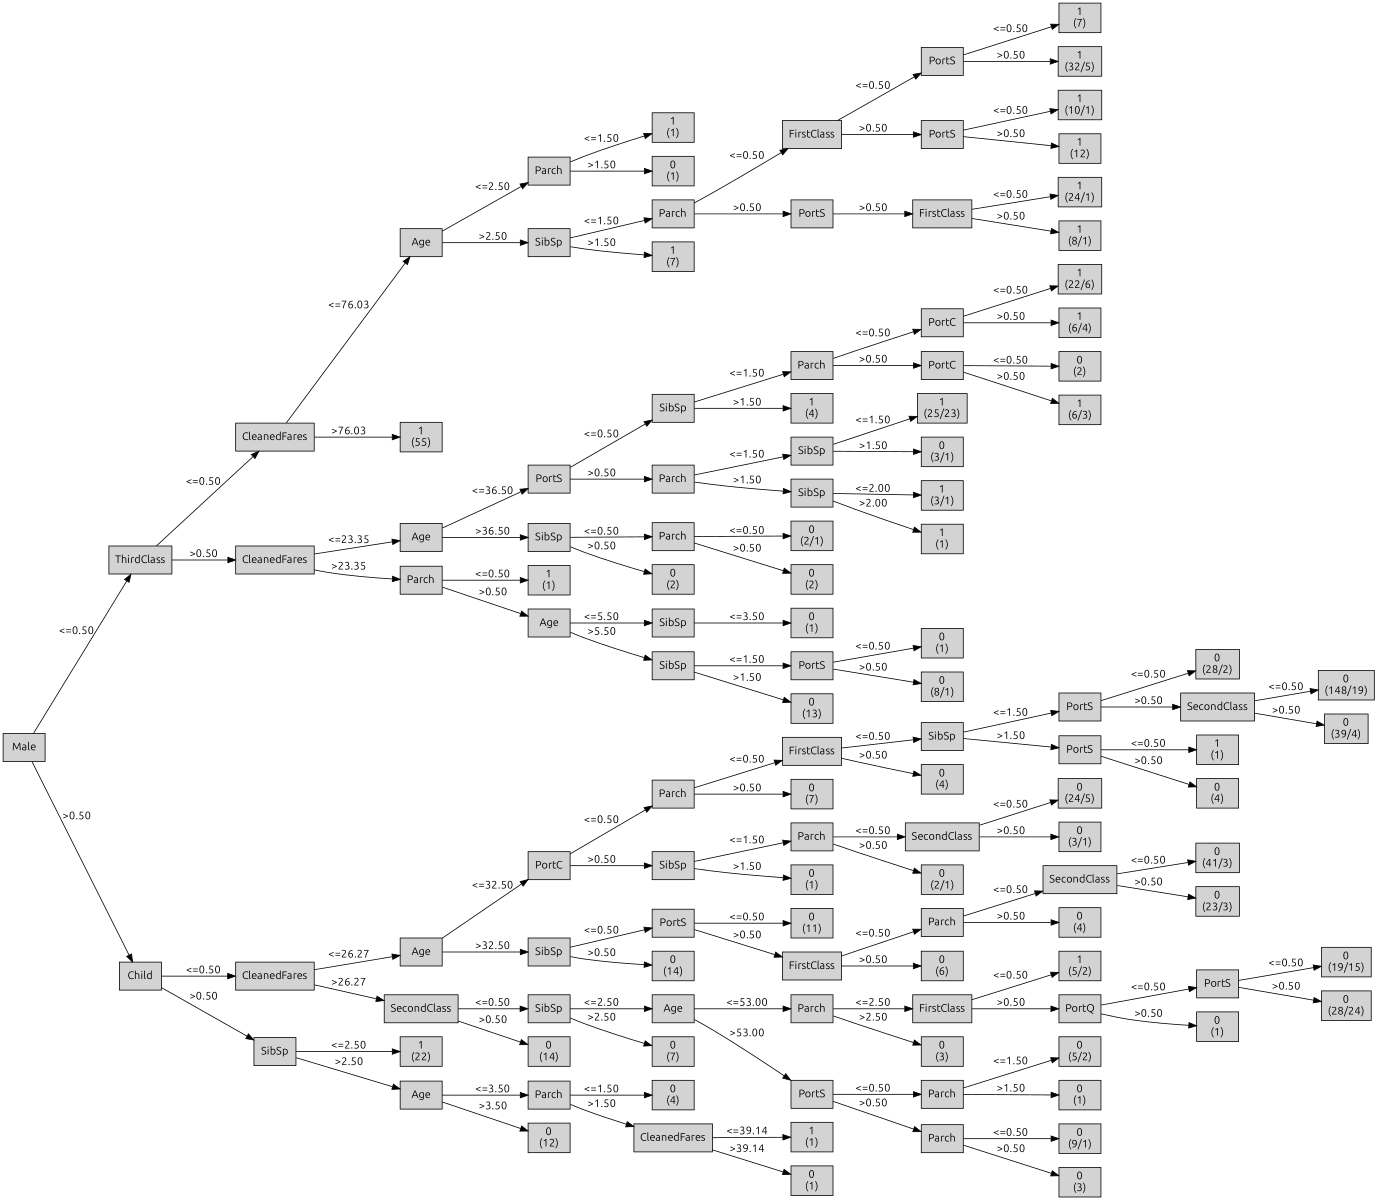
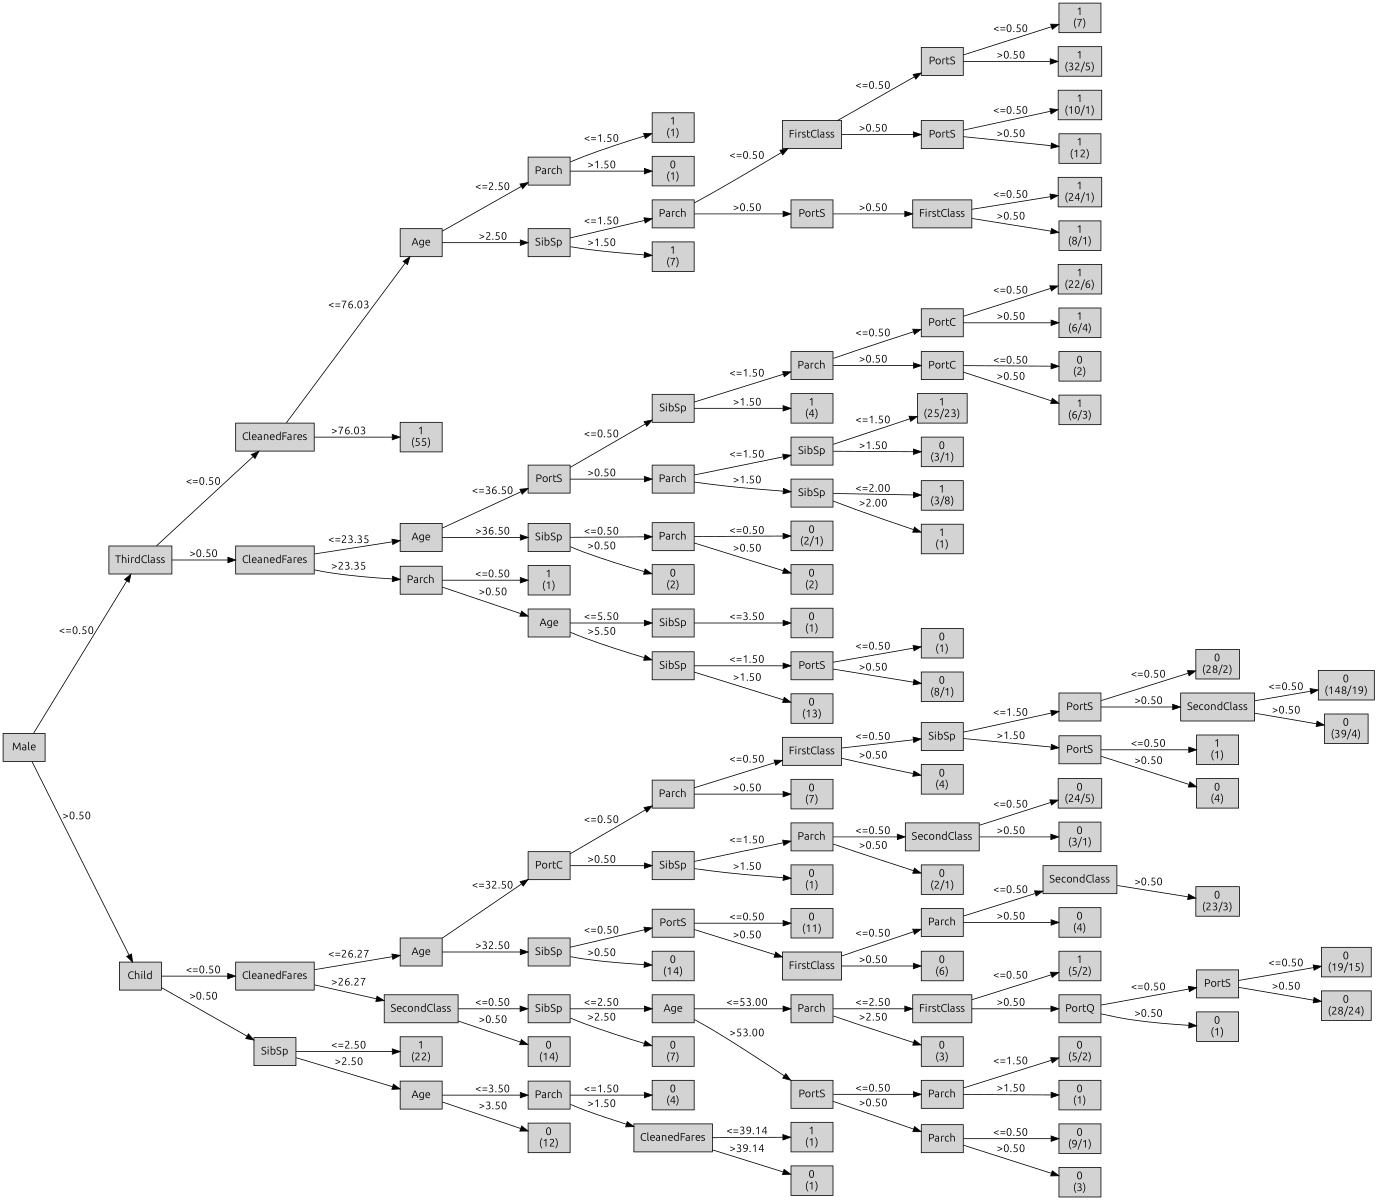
(942, 495) -> (942, 495)
(1218, 858) -> none
